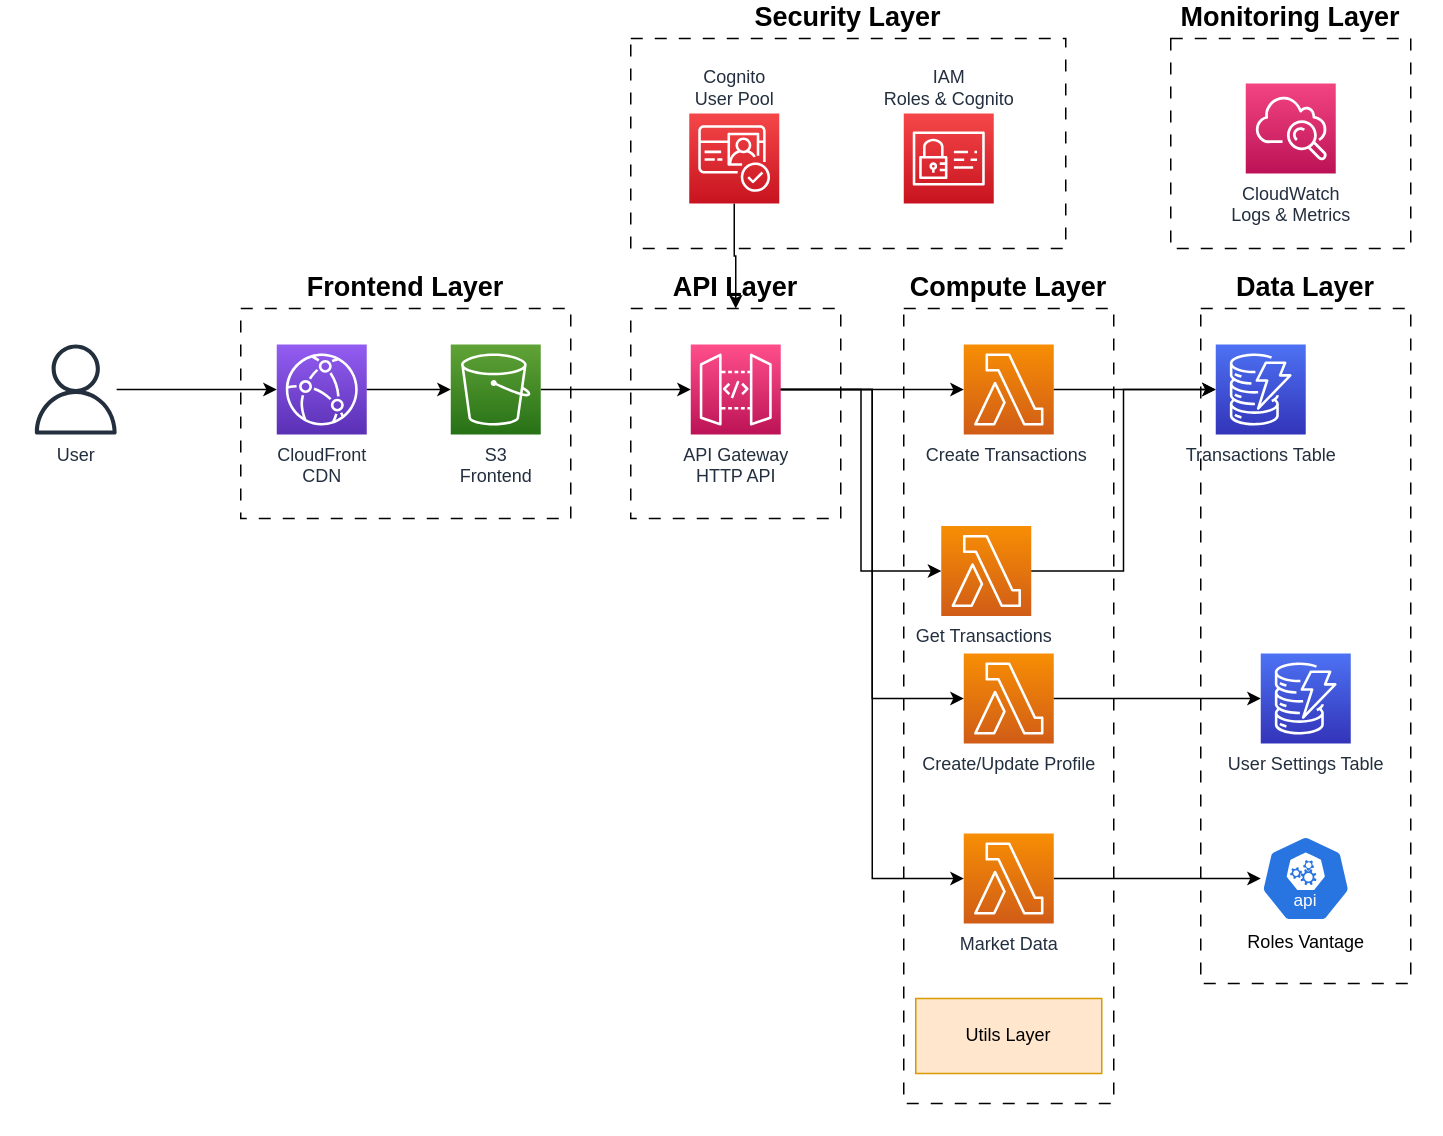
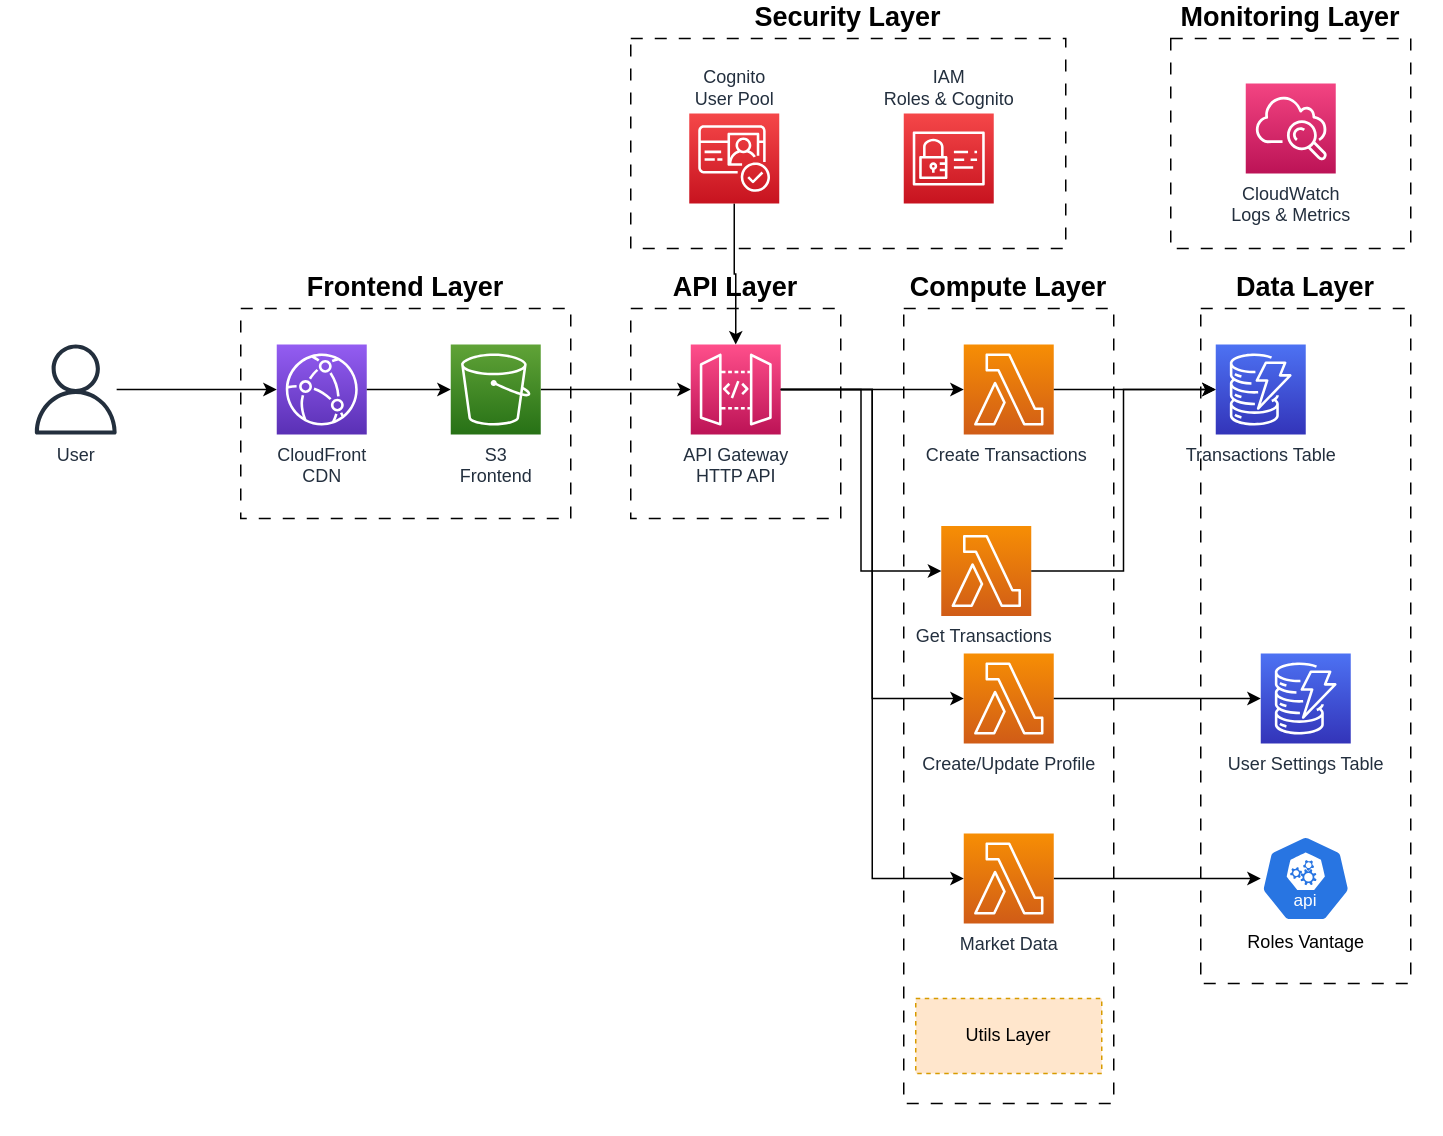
(736, 264) -> (736, 314)
(1009, 1036) -> (1009, 1036)
